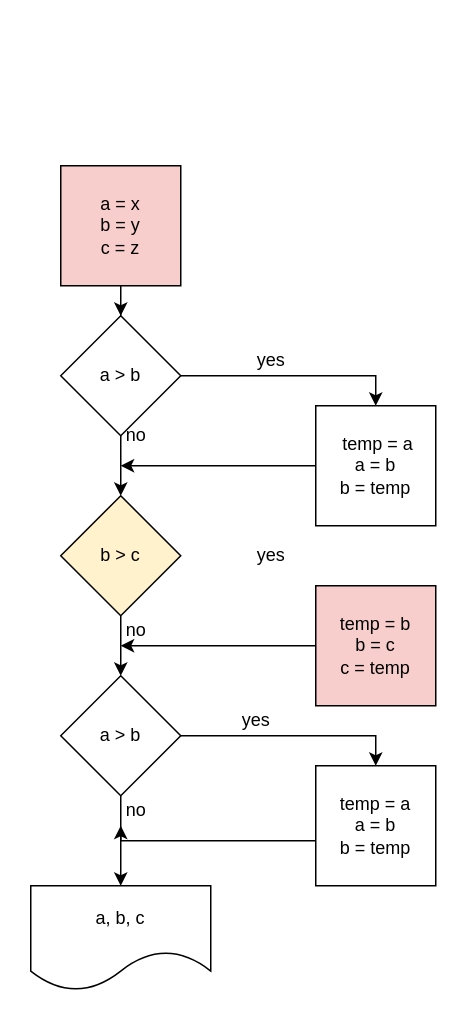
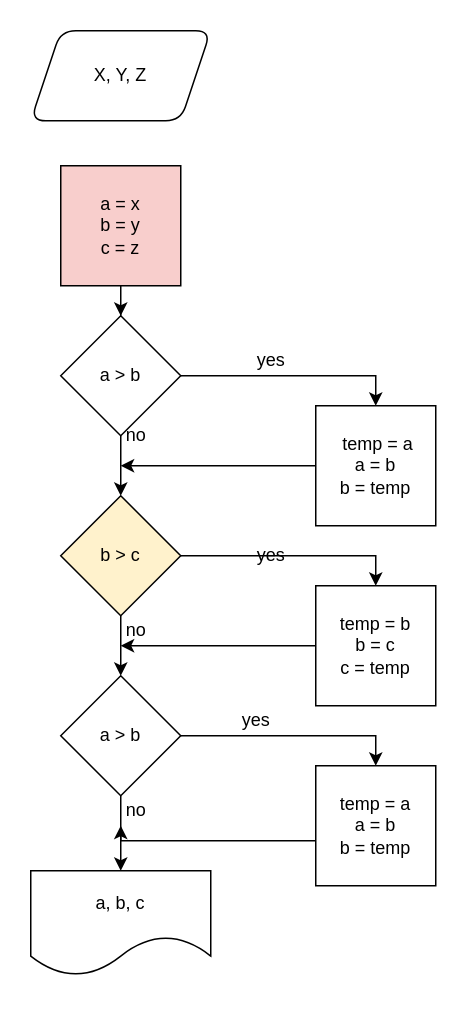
none -> (121, 76)
none -> (288, 556)
(376, 646) -> (376, 646)
(121, 938) -> (121, 923)
